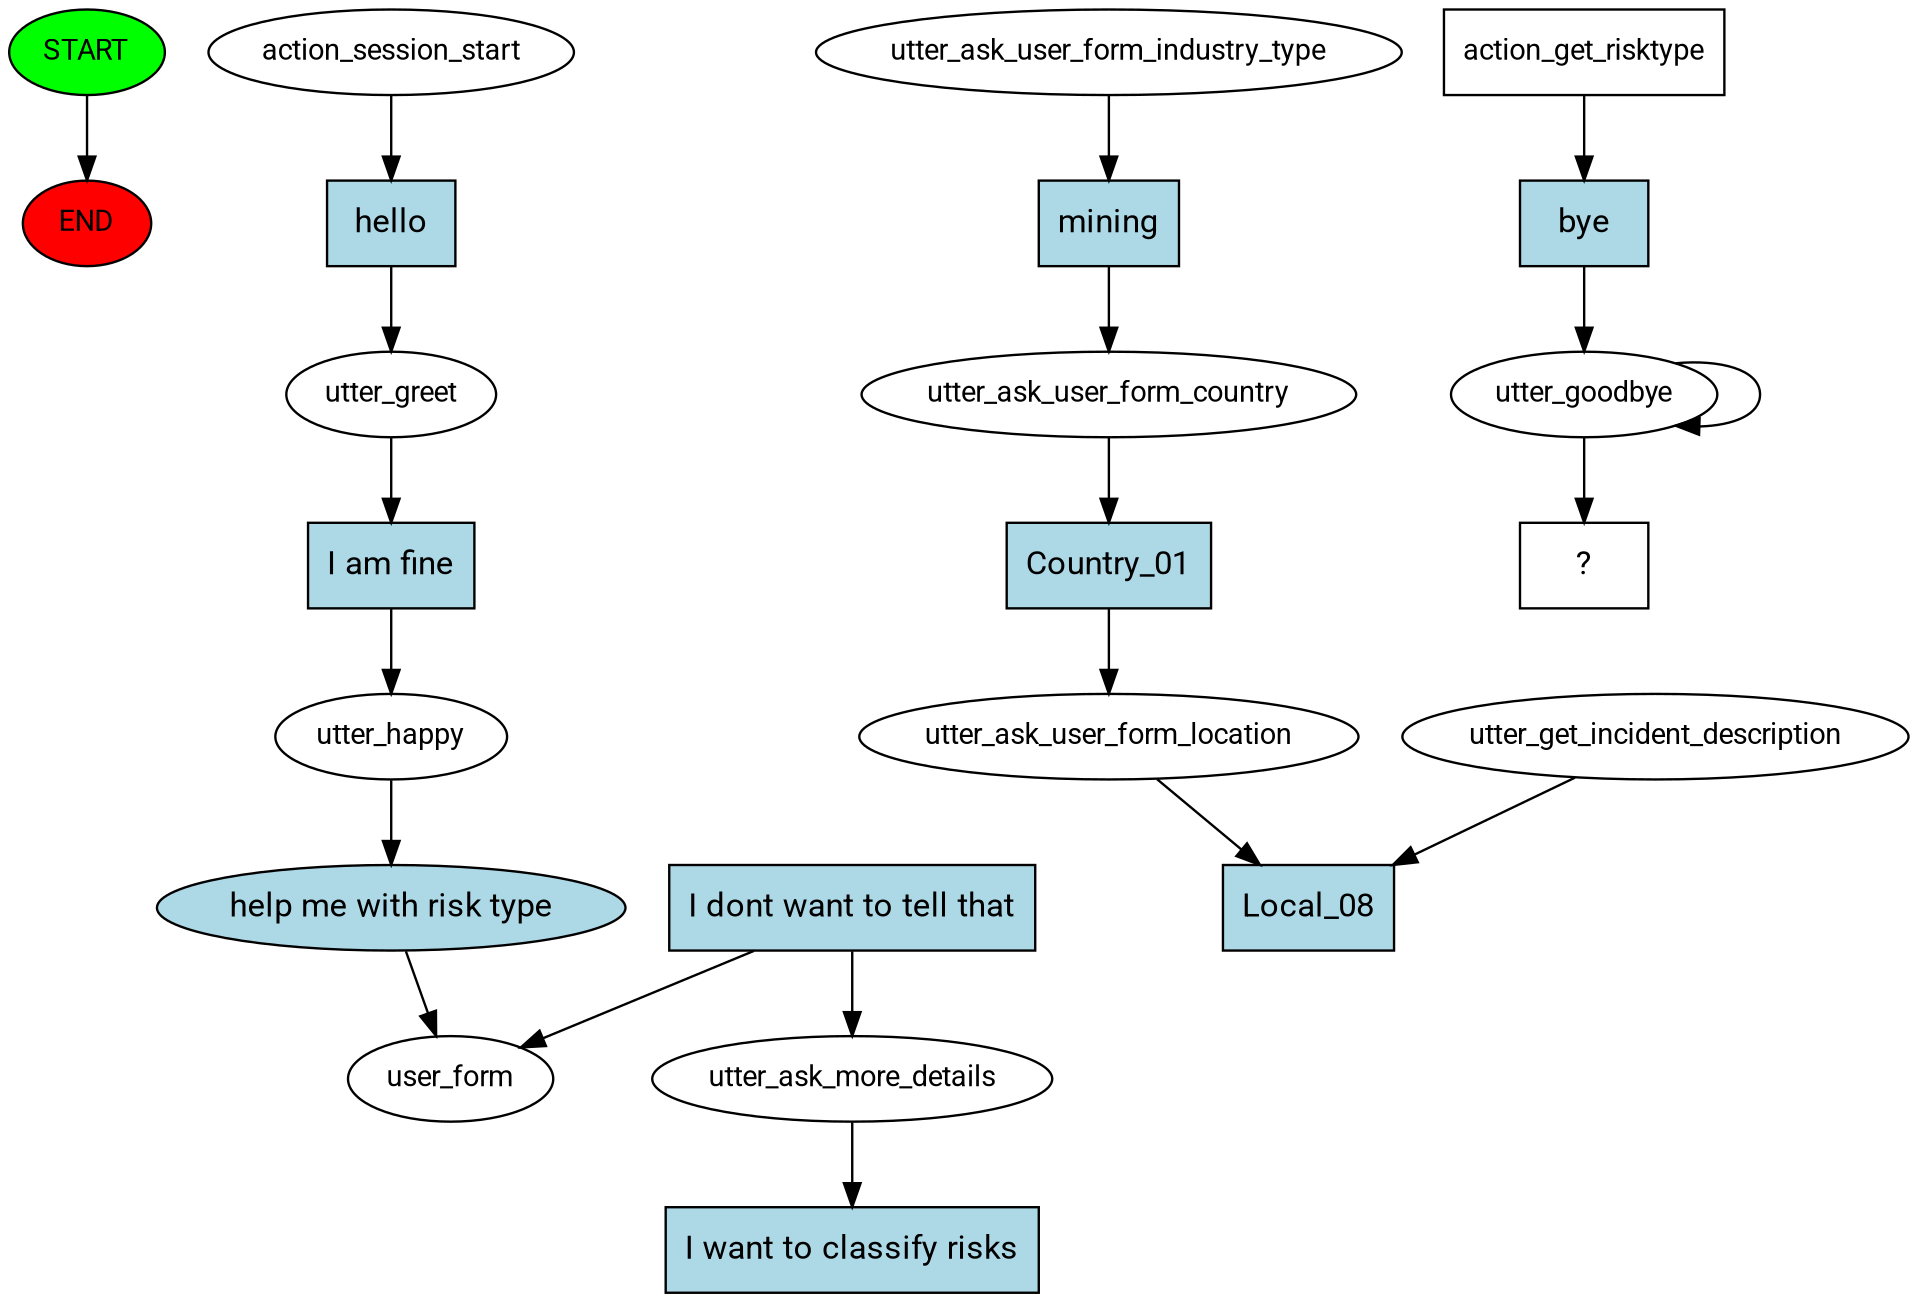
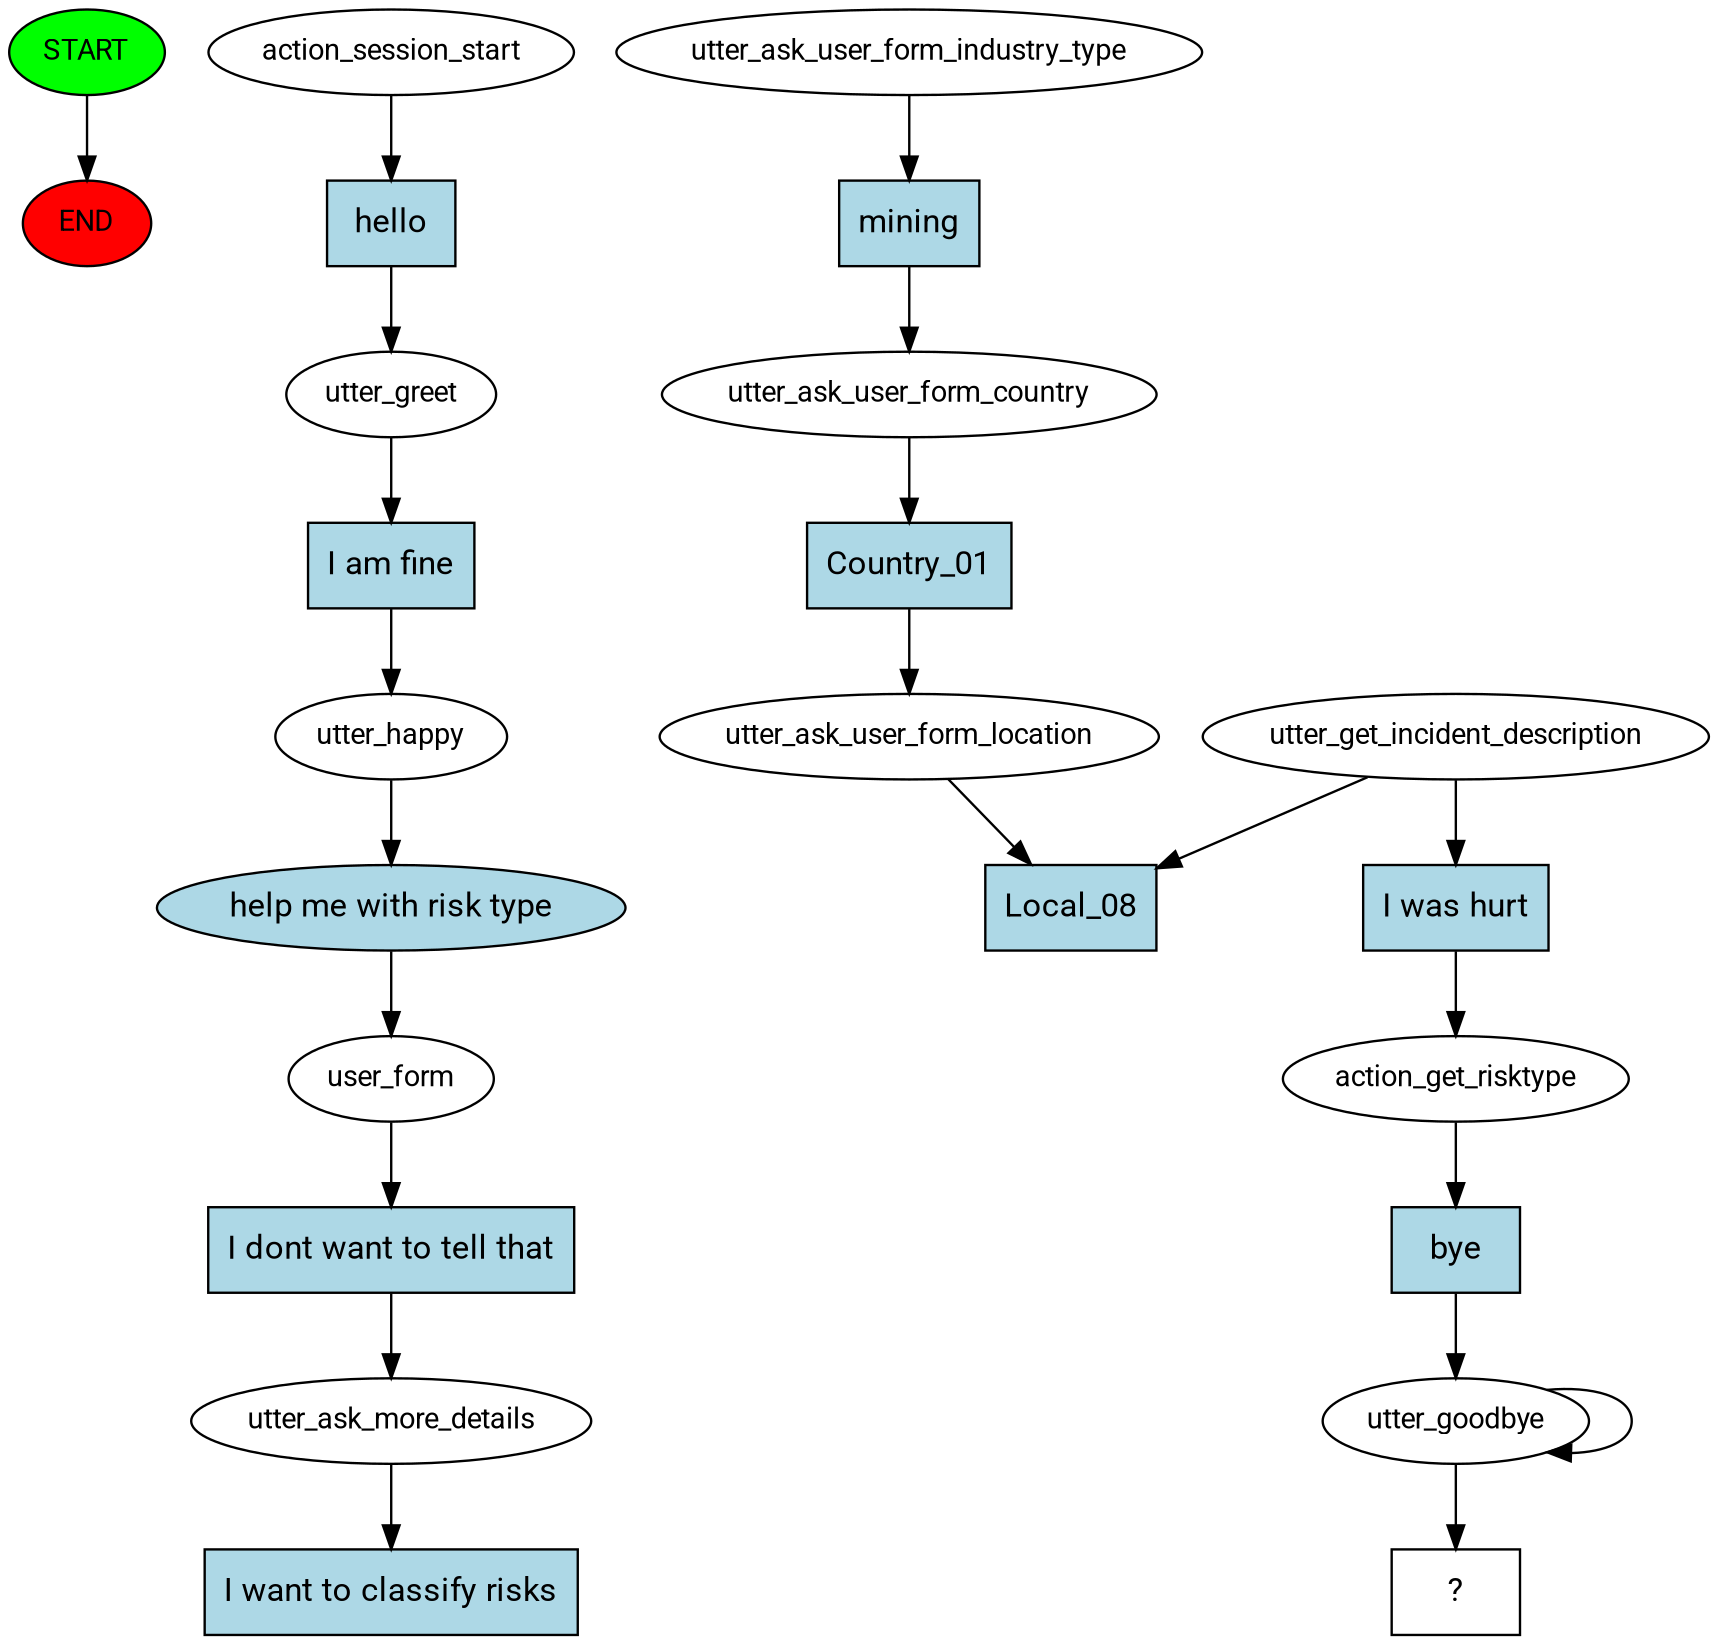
(1584, 52) -> (1456, 1079)
none -> (1456, 908)
(649, 995) -> (391, 1153)
